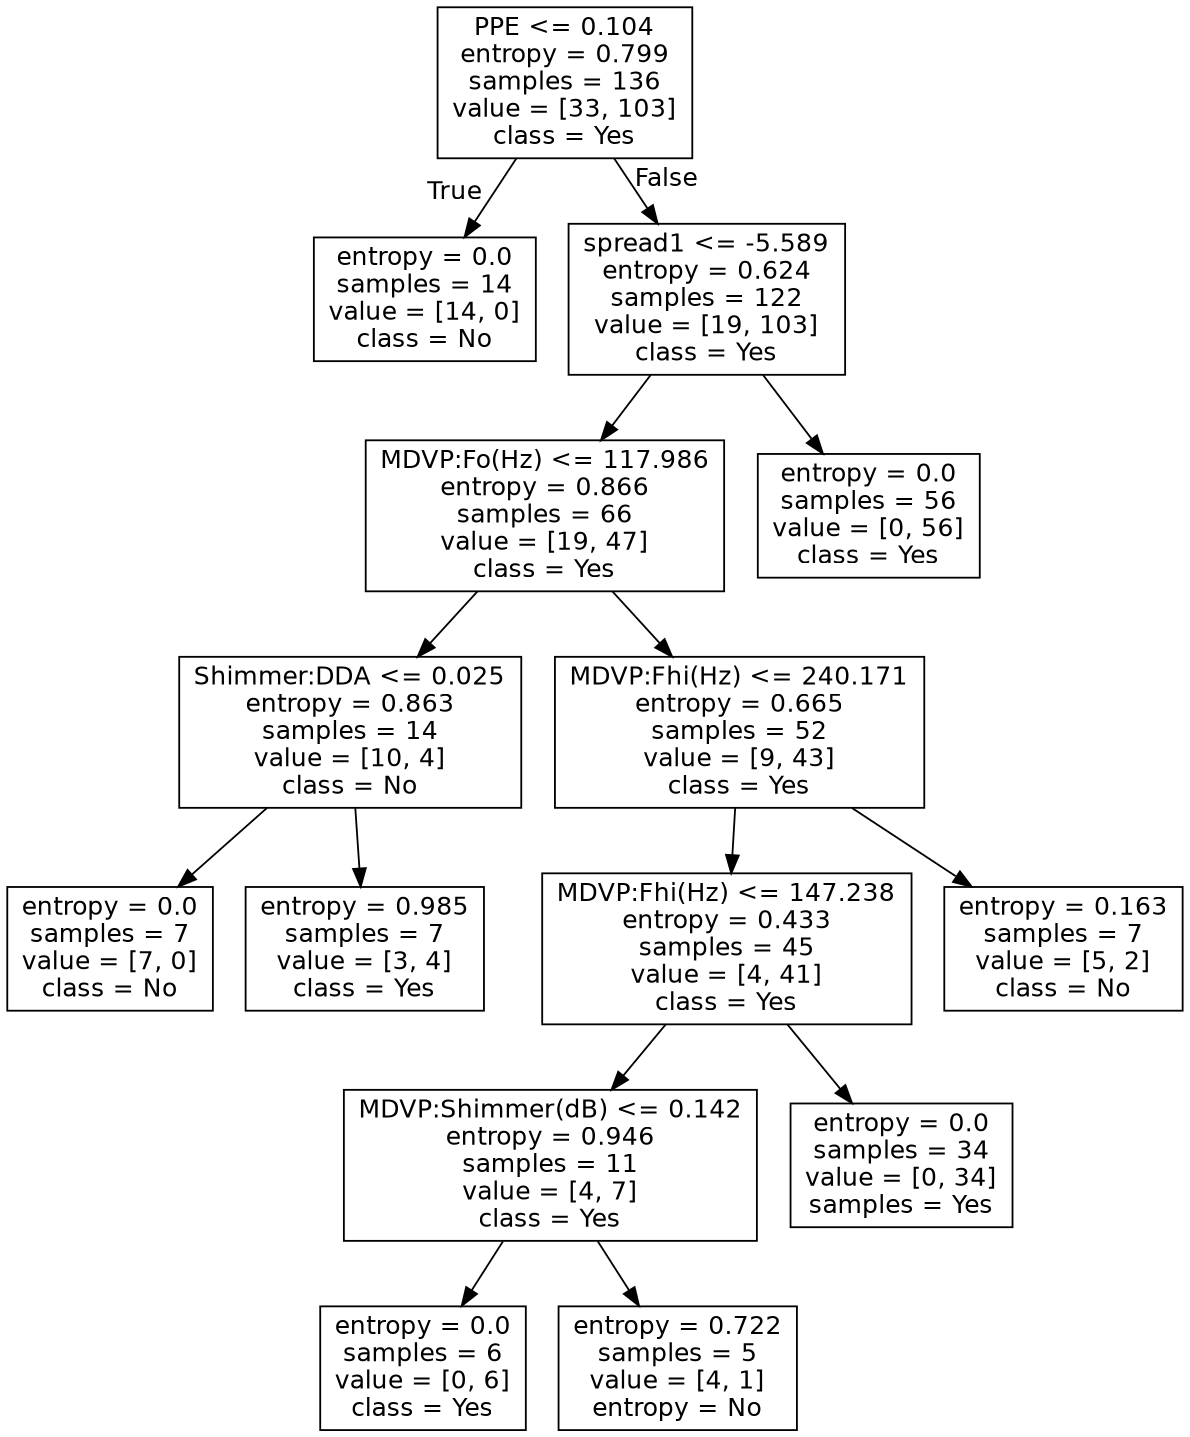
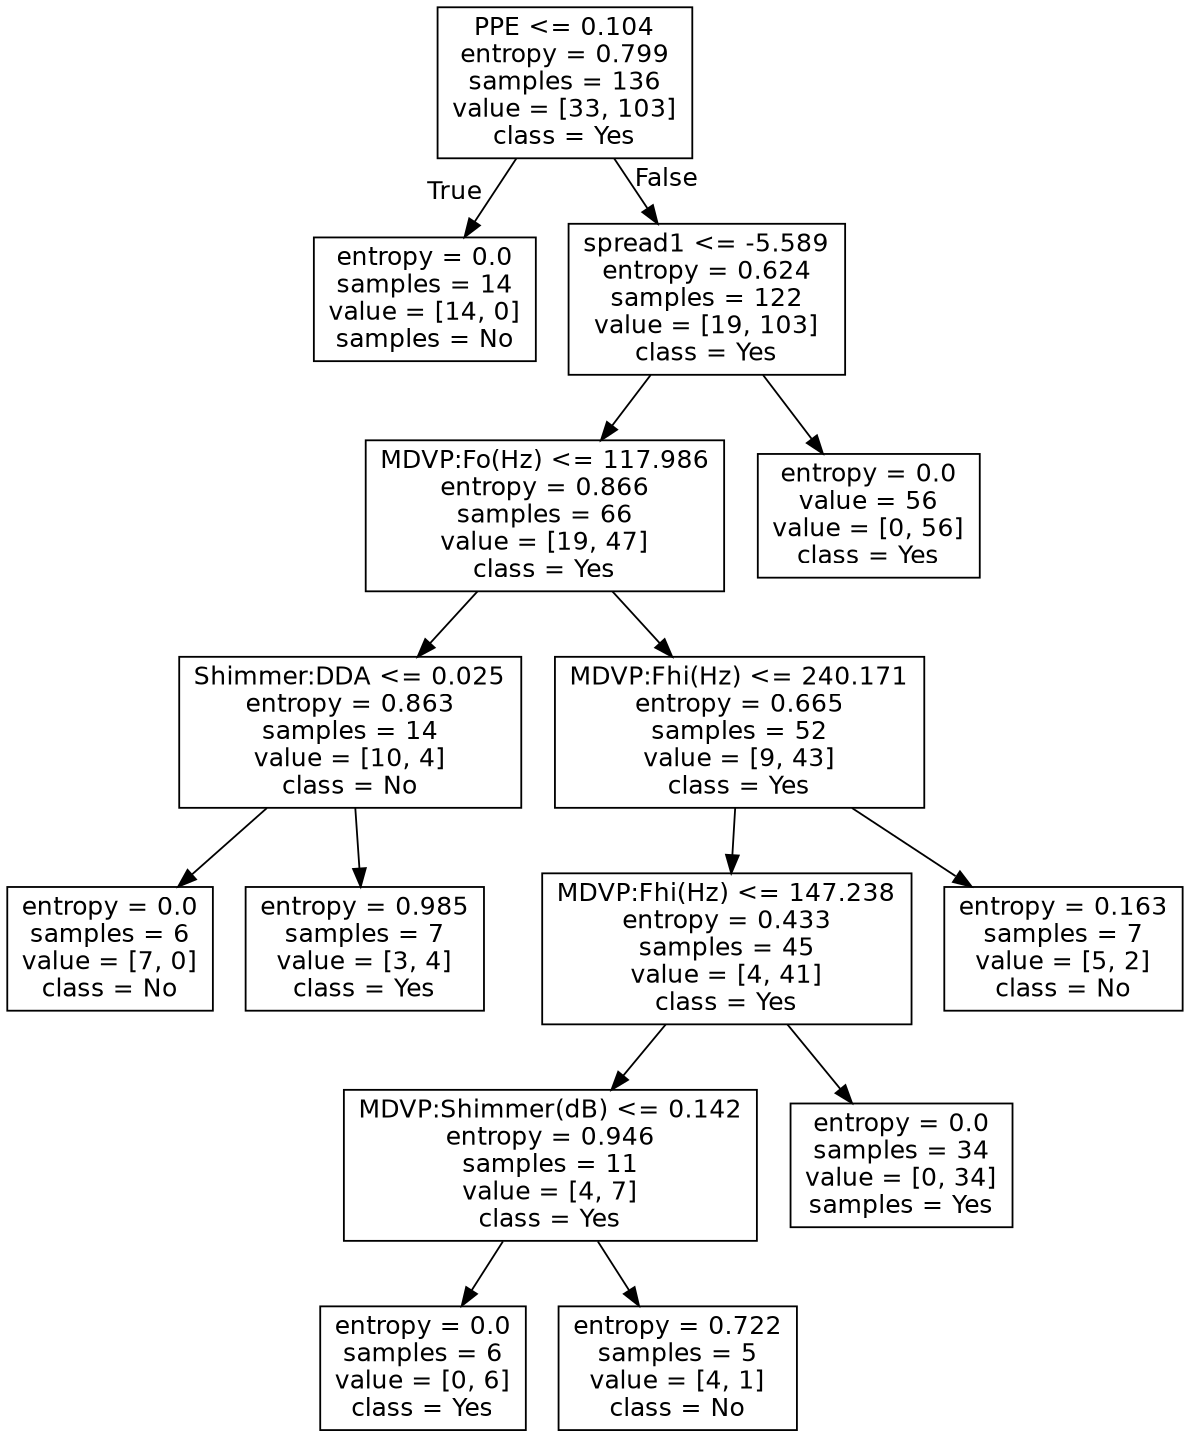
(425, 299) -> (425, 299)
(869, 516) -> (869, 516)
(110, 949) -> (110, 949)
(678, 1368) -> (678, 1368)
